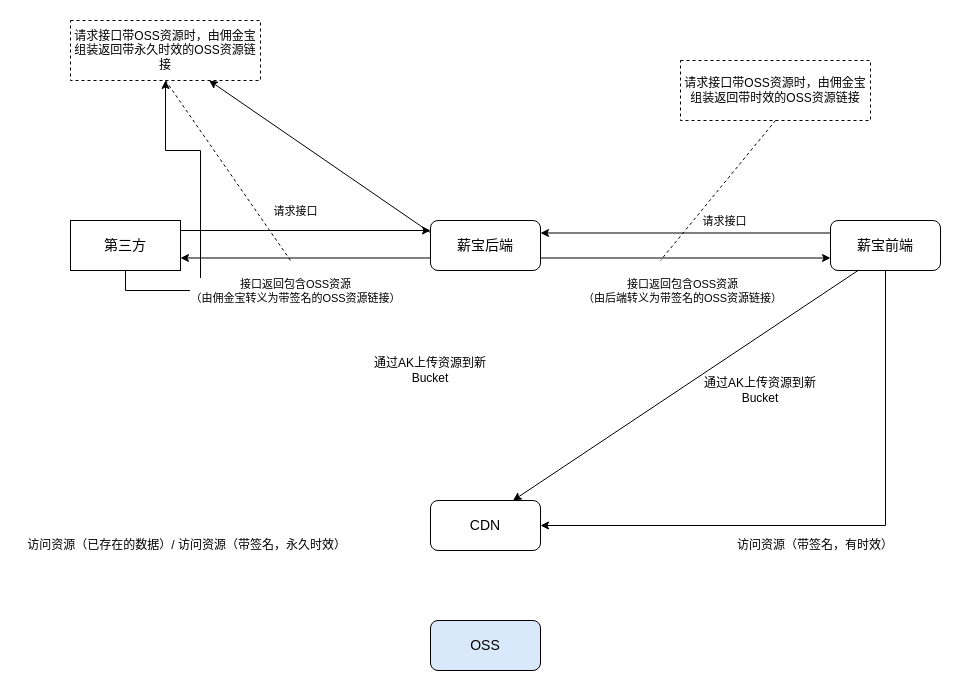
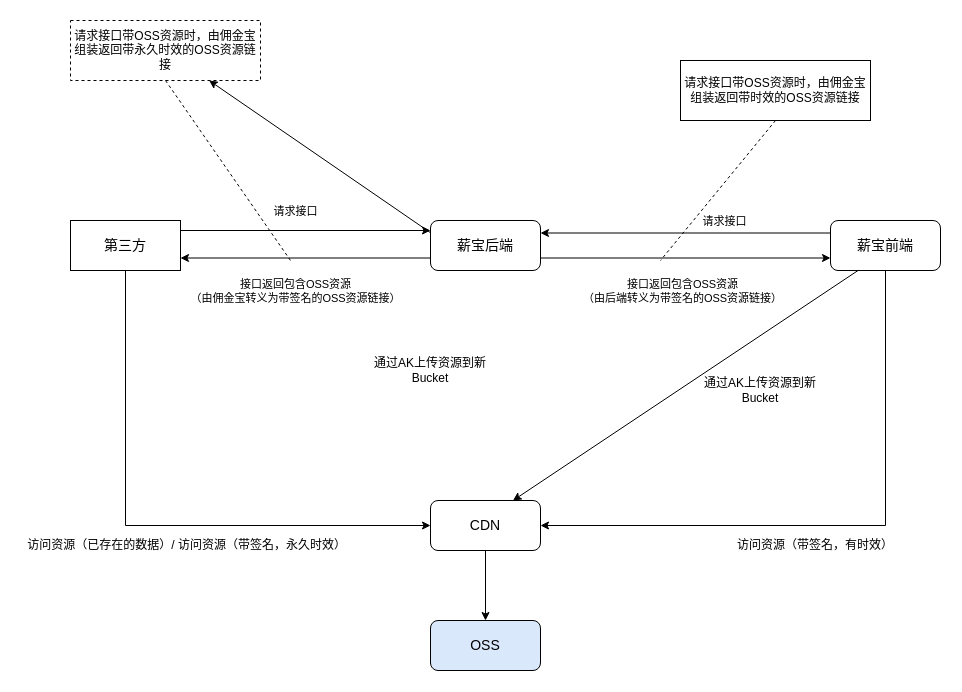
(776, 91) -> (776, 91)
(201, 166) -> (156, 526)
none -> (486, 582)
